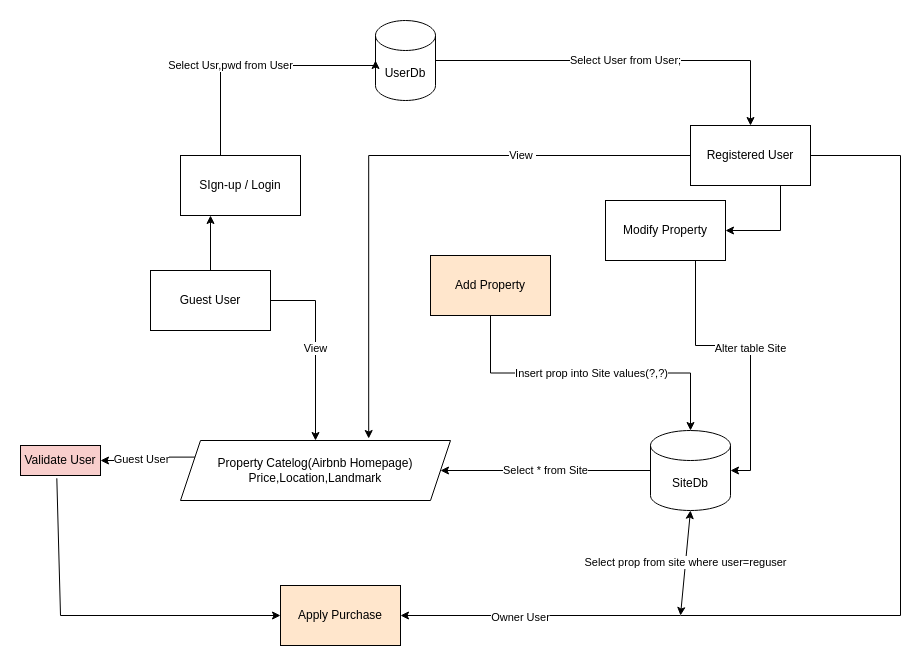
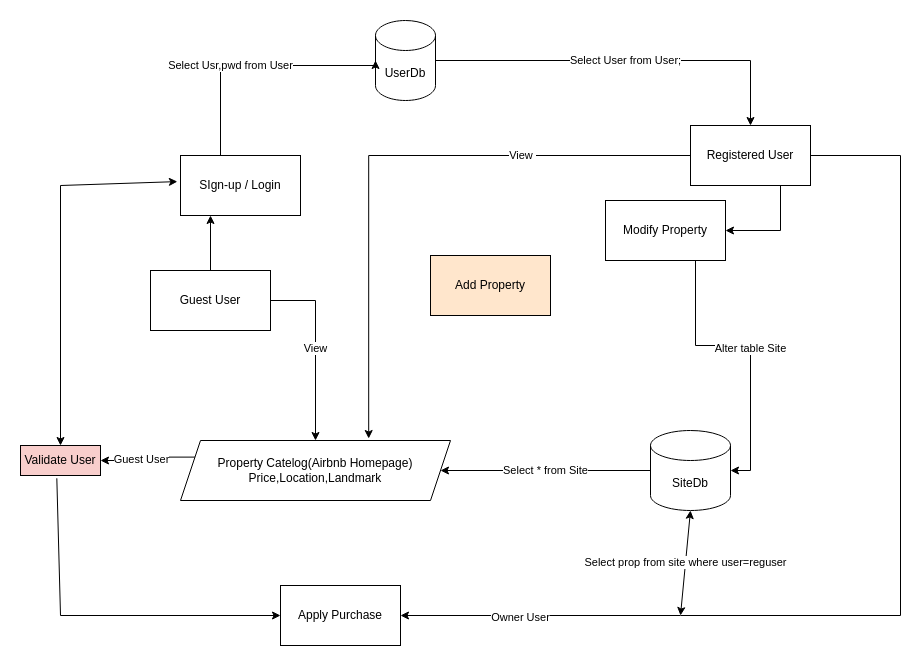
none -> (61, 258)
(588, 373) -> none
(341, 616) -> (341, 616)
